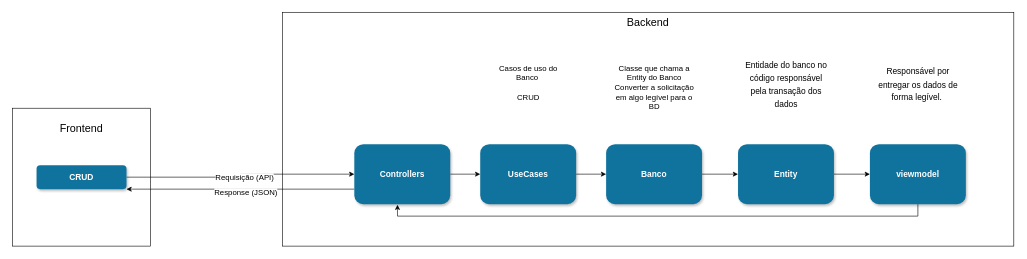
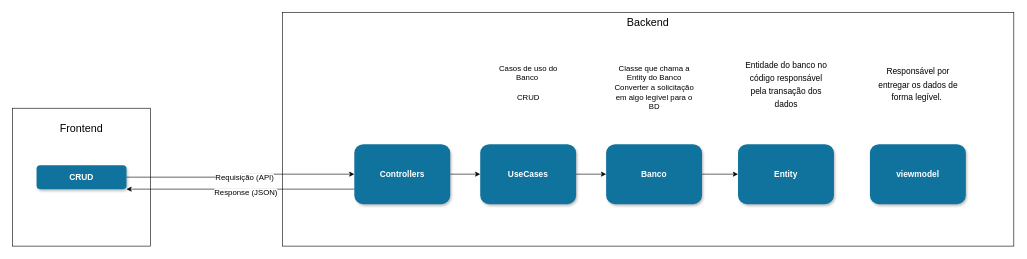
(864, 174) -> none
(398, 213) -> none
